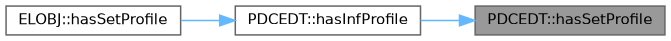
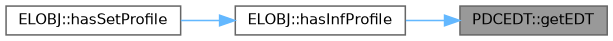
(328, 20) -> (320, 20)
(570, 20) -> (534, 20)
